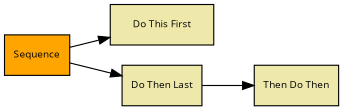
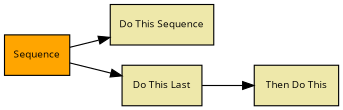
(162, 25) -> (162, 25)
(162, 86) -> (162, 86)
(296, 86) -> (296, 86)
